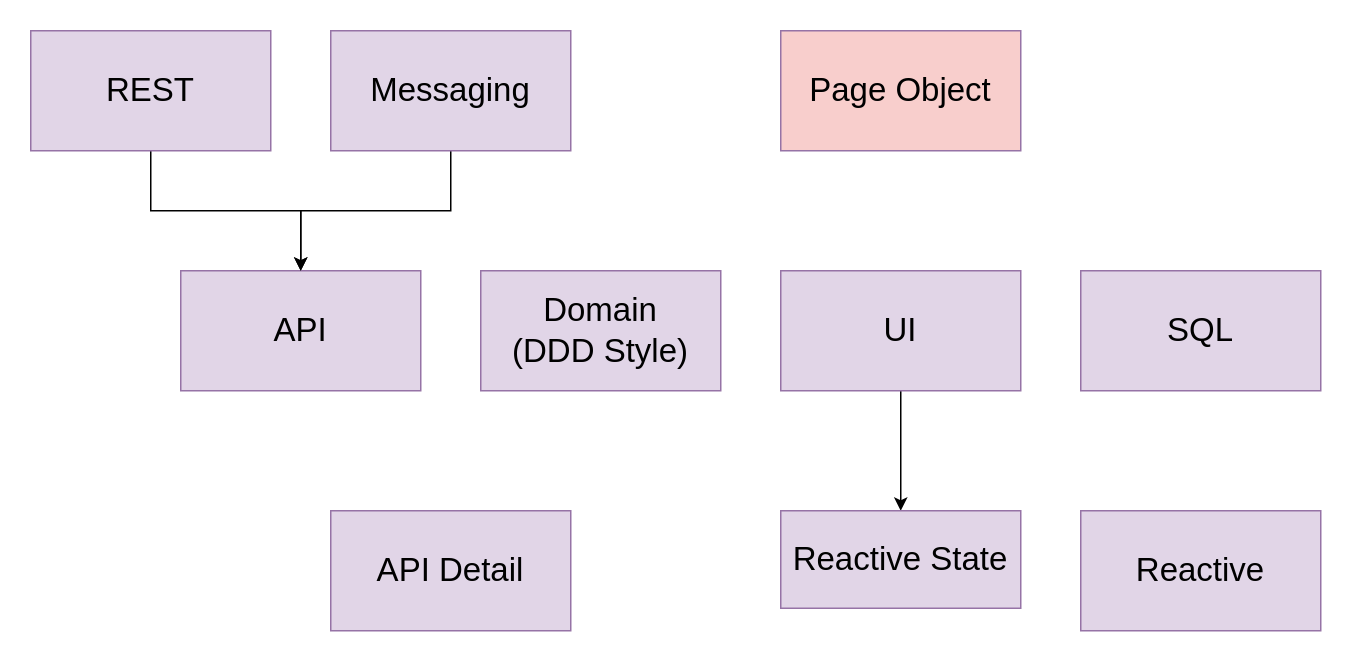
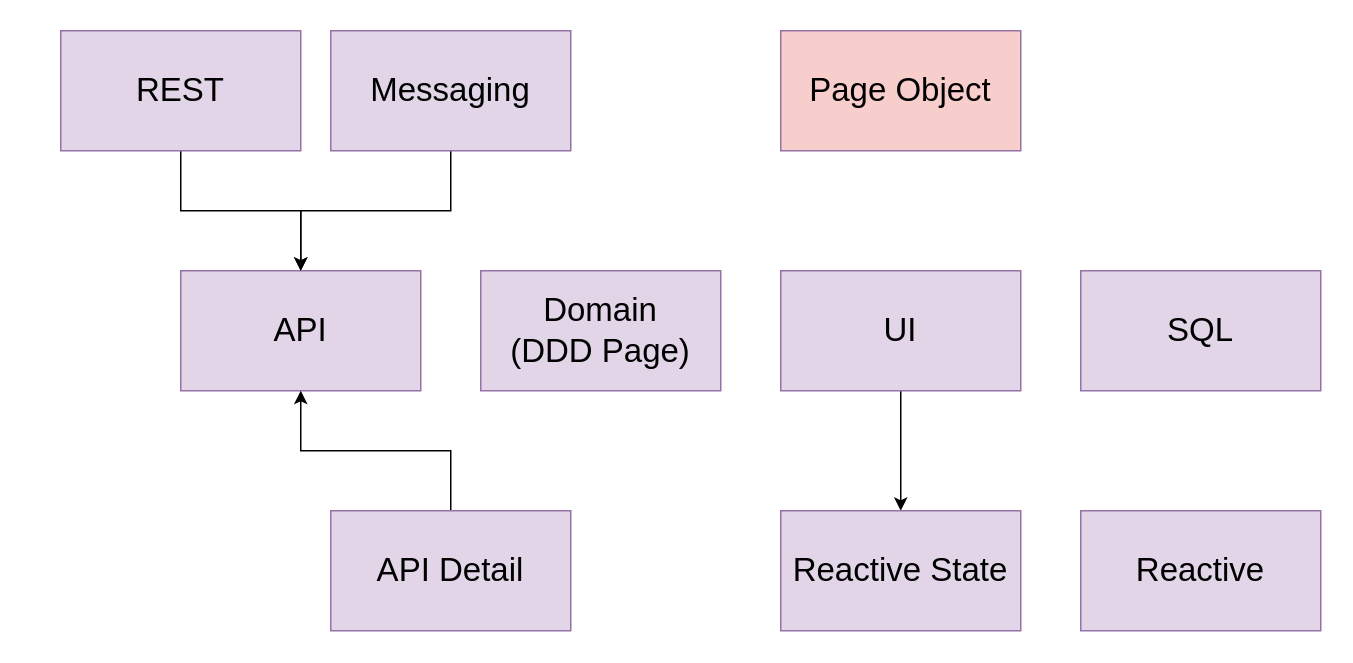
(151, 91) -> (181, 91)
(601, 331) -> (601, 331)
none -> (381, 451)
(901, 560) -> (901, 571)
